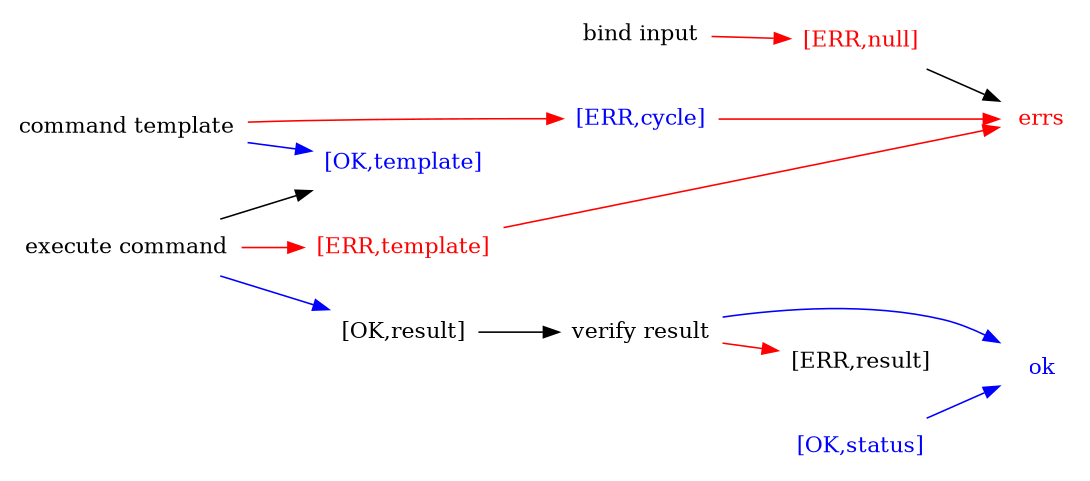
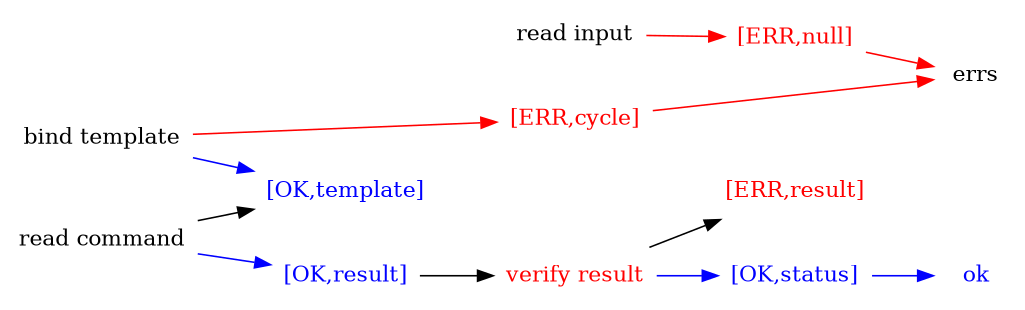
(641, 34) -> (575, 34)
(956, 82) -> (892, 58)
(641, 119) -> (575, 119)
(1042, 119) -> (976, 75)
(127, 127) -> (102, 138)
(127, 248) -> (102, 240)
(403, 248) -> none
(856, 309) -> (679, 276)
(403, 332) -> (345, 276)
(641, 332) -> (575, 276)
(743, 346) -> (678, 236)
(861, 362) -> (795, 191)
